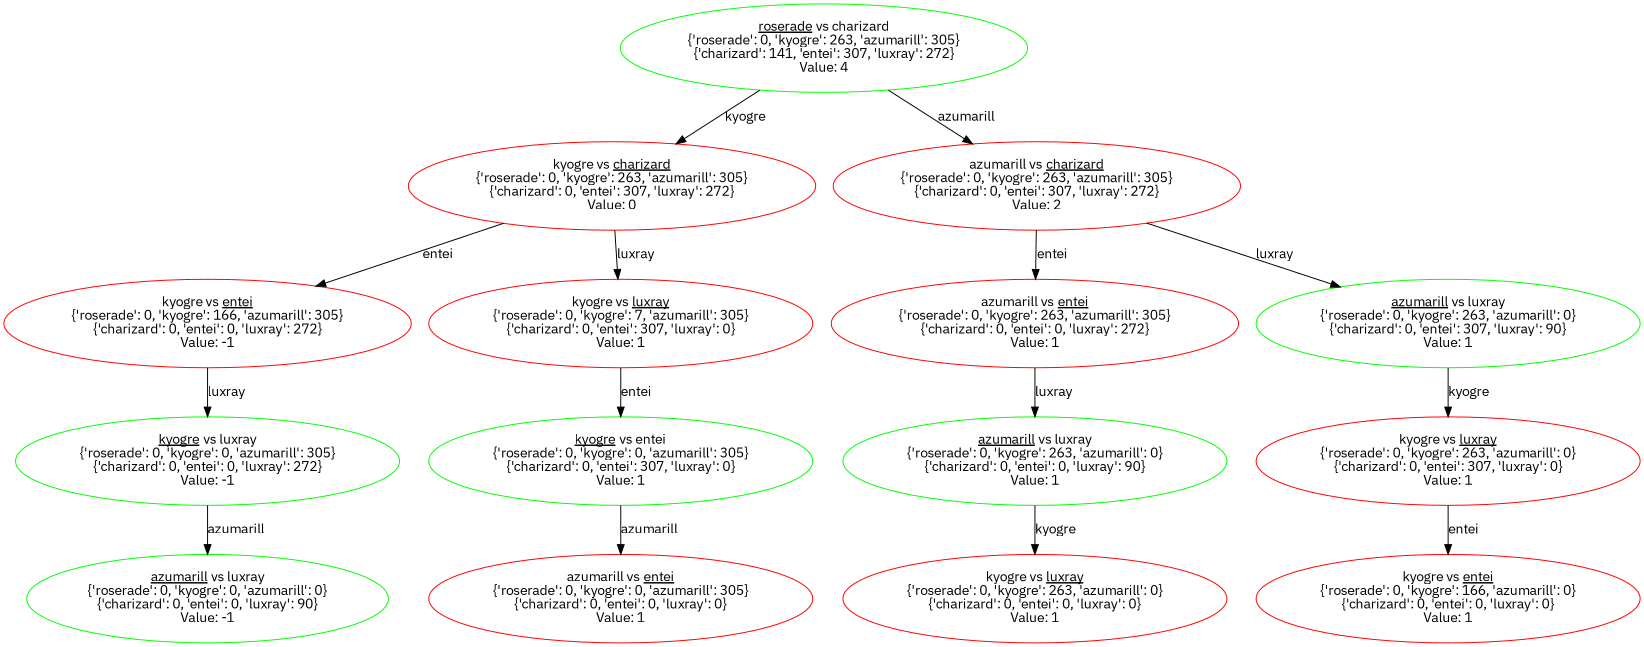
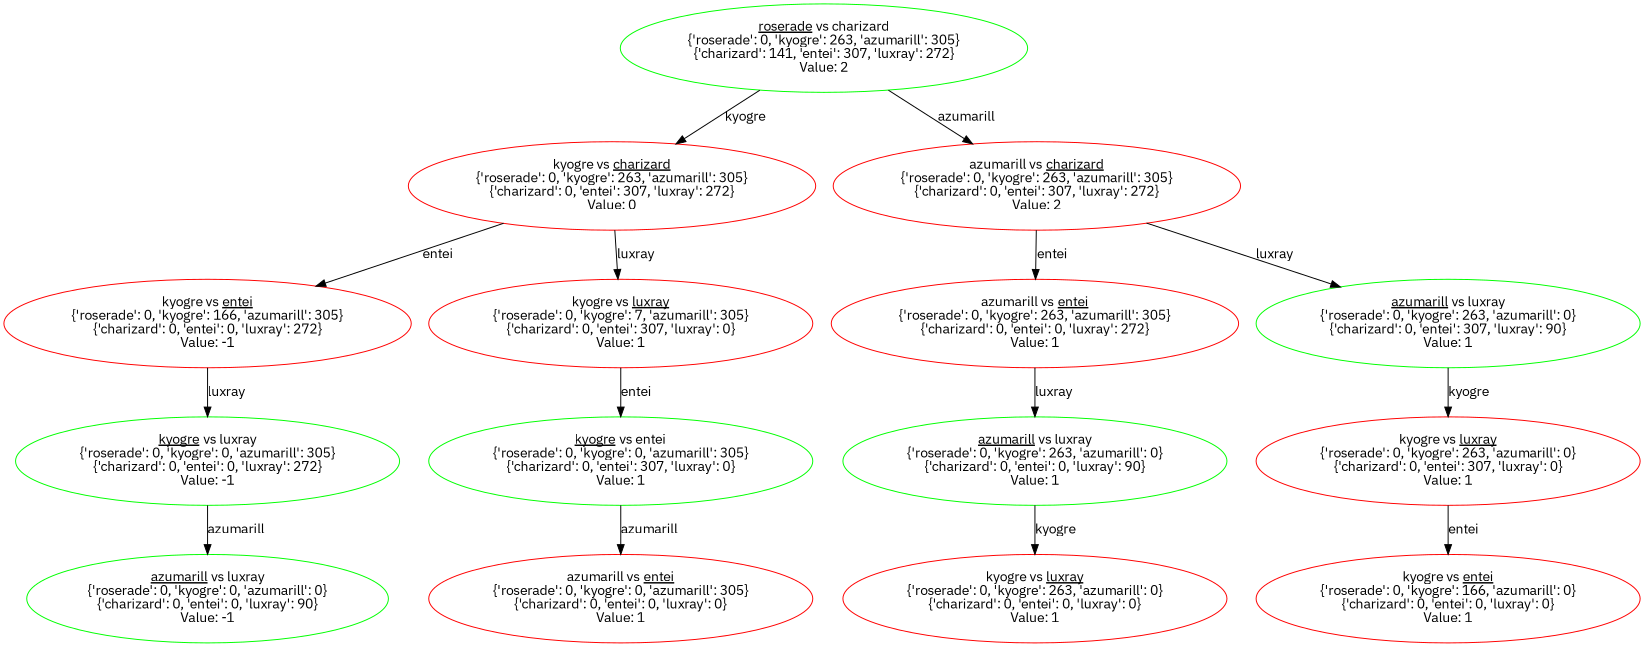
(824, 68) -> (824, 68)
